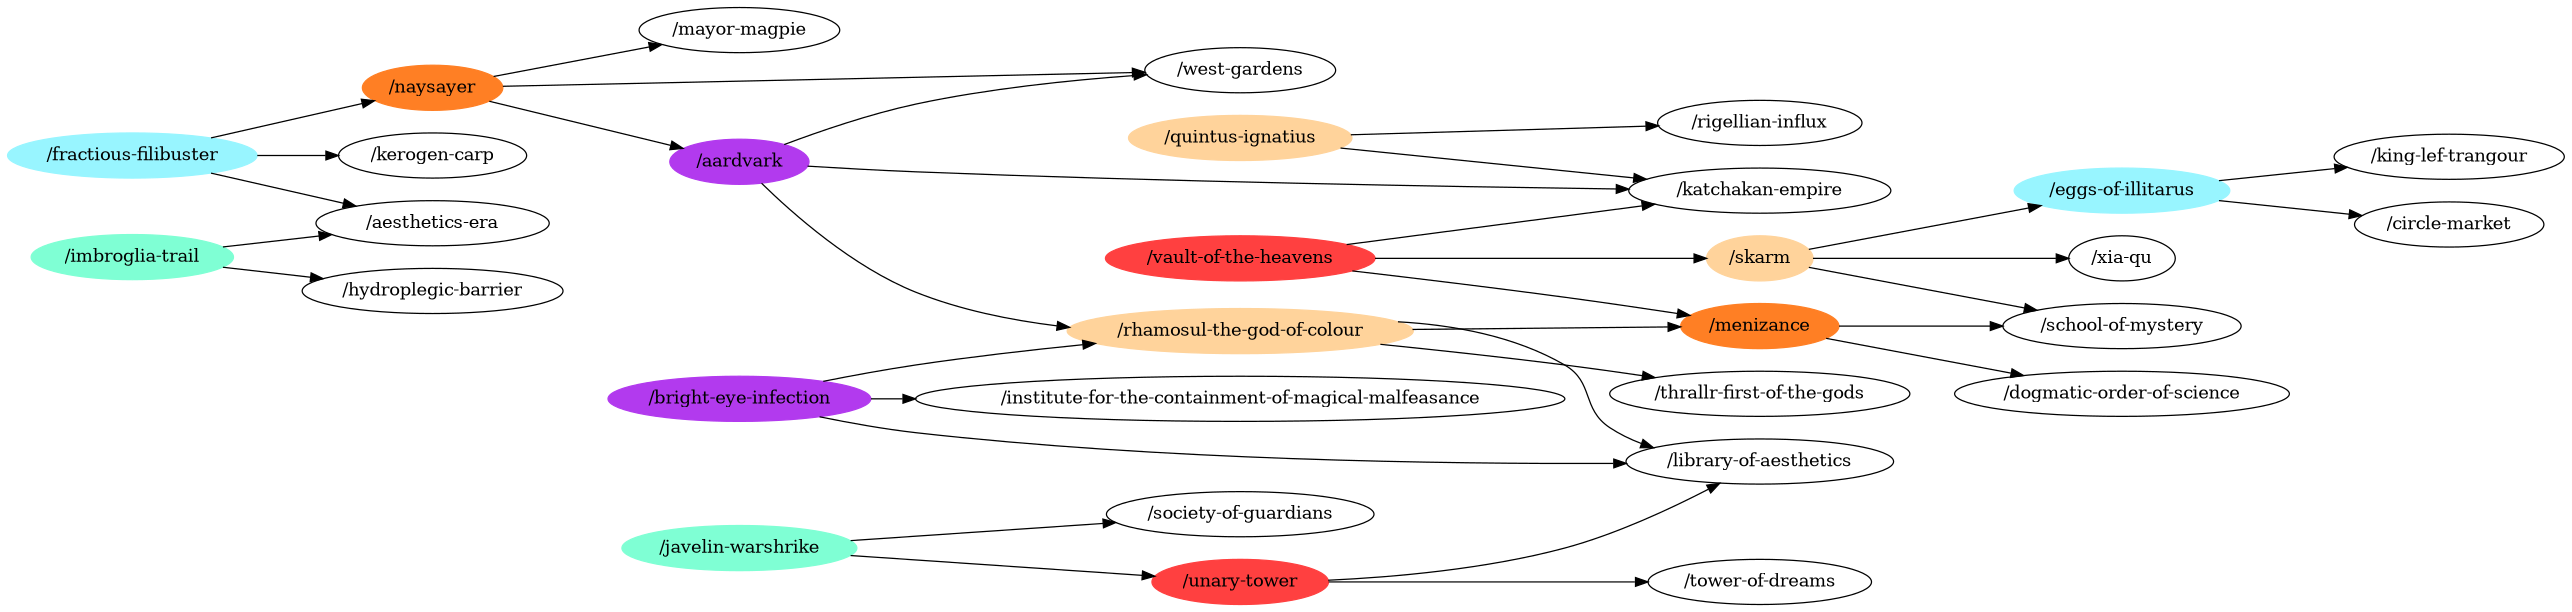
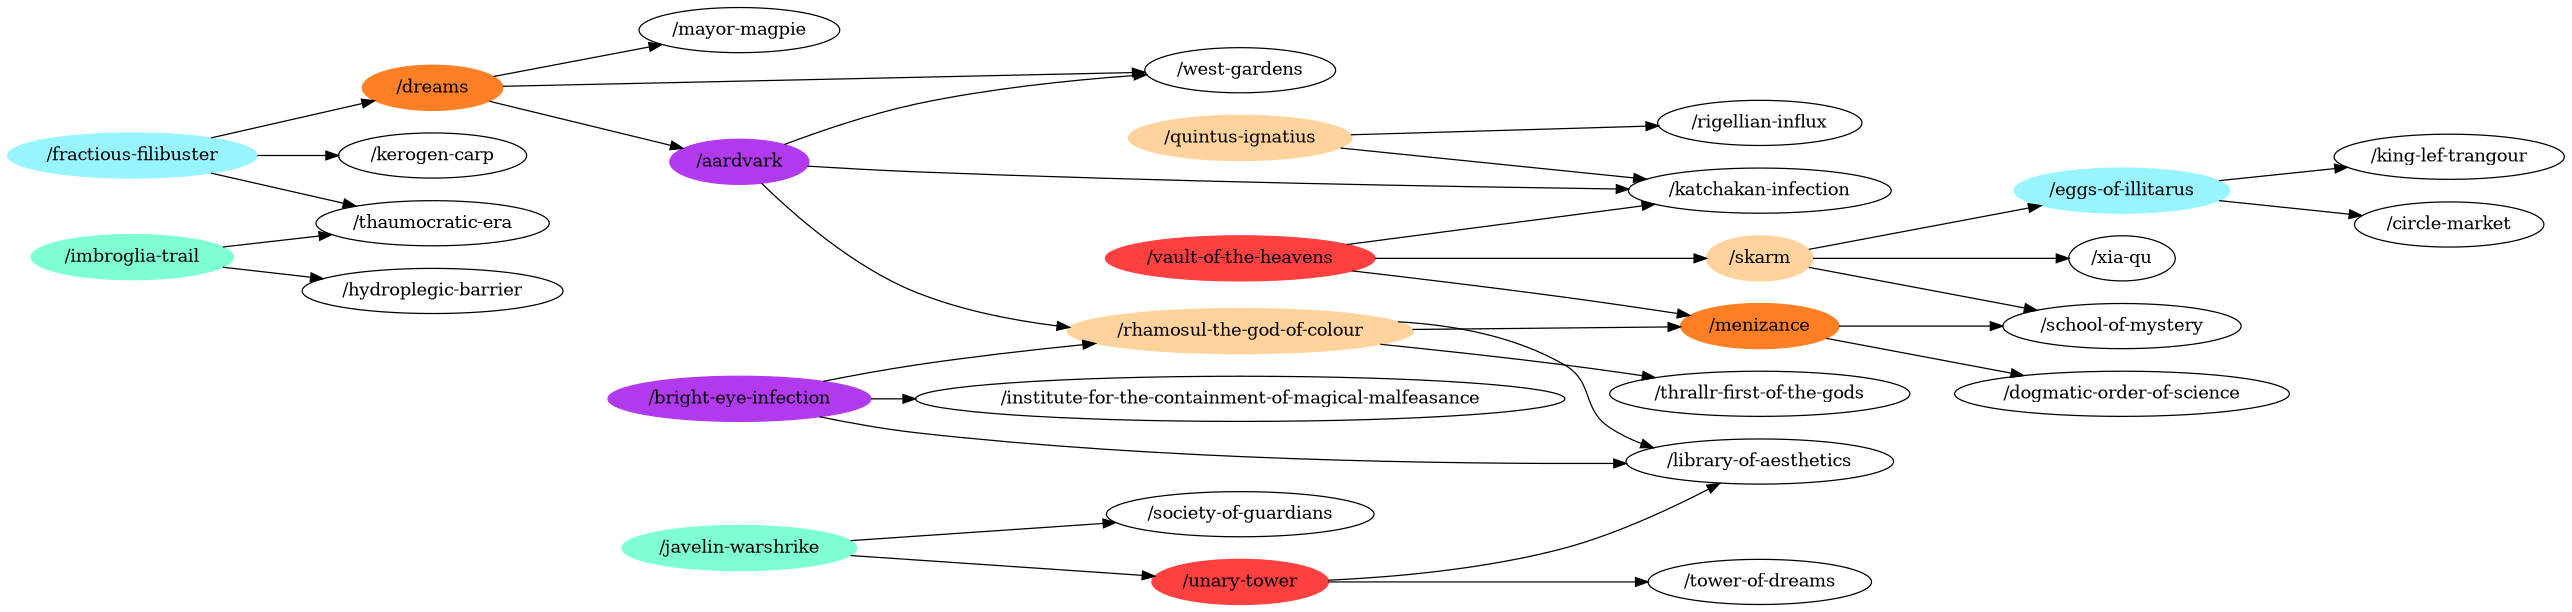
(433, 88) -> (433, 88)
(1760, 191) -> (1760, 191)
(433, 223) -> (433, 223)
